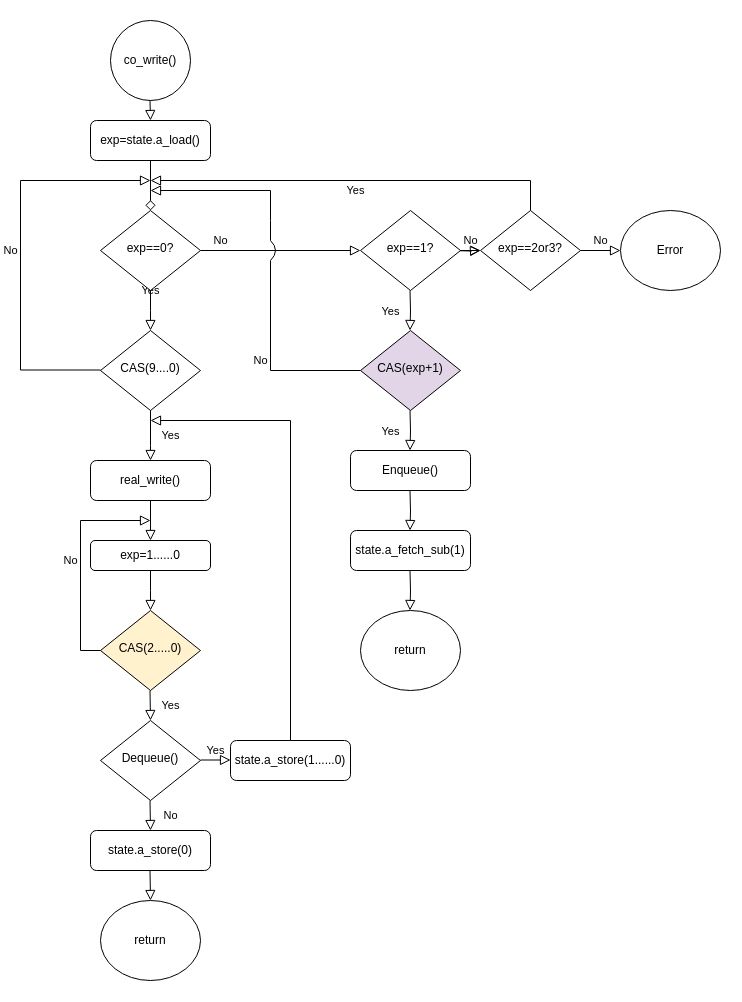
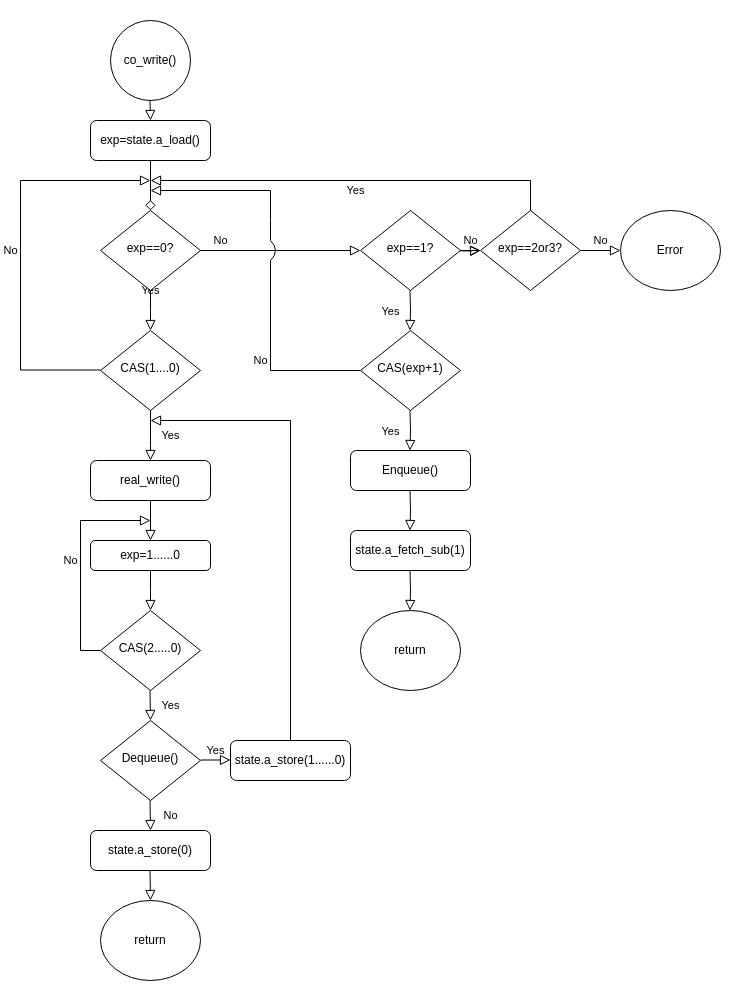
(151, 369) -> (151, 369)
(411, 371) -> (411, 371)
(151, 651) -> (151, 651)
